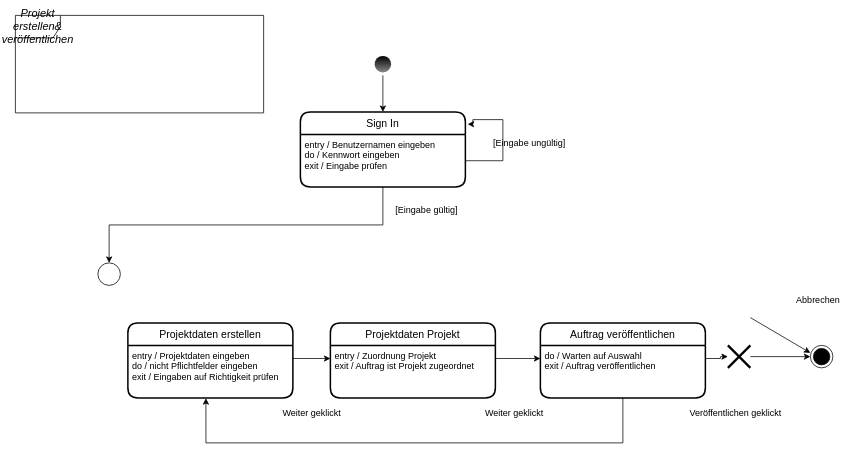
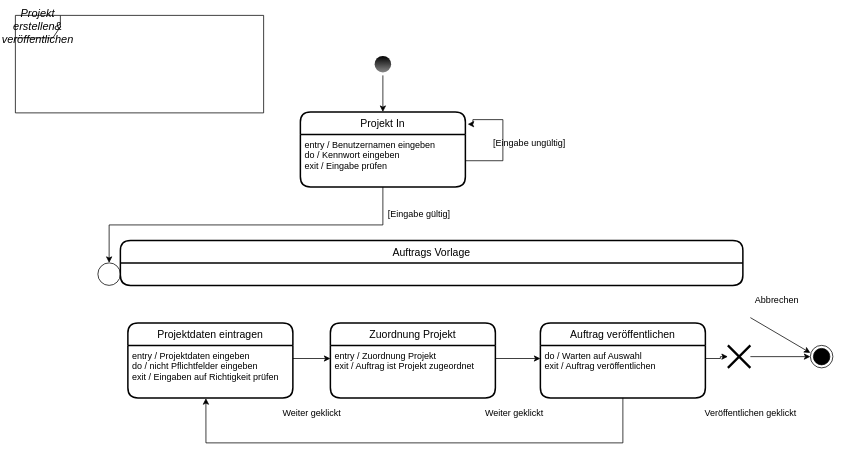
(383, 124) -> (383, 124)
(426, 210) -> (419, 214)
none -> (432, 263)
(818, 300) -> (777, 300)
(210, 335) -> (210, 335)
(413, 335) -> (413, 335)
(735, 413) -> (750, 413)
